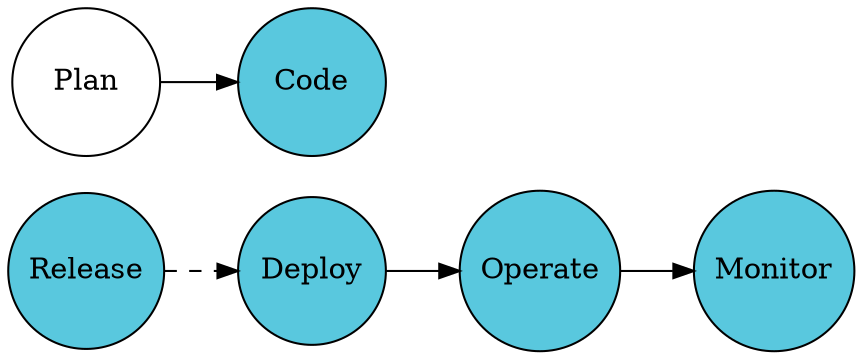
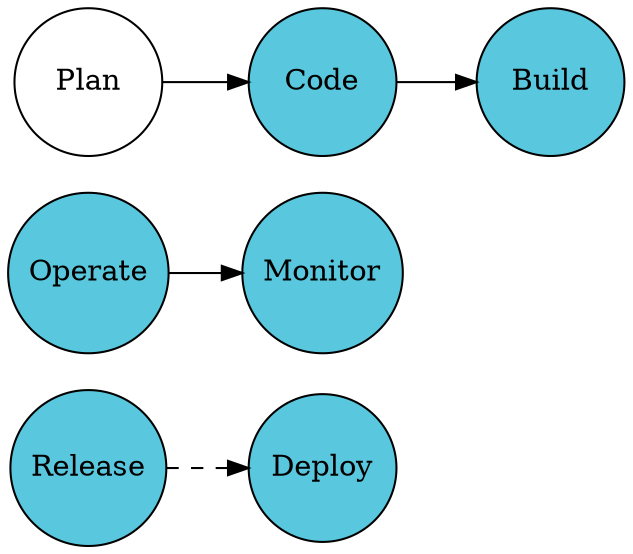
none -> (551, 82)
(413, 271) -> none
